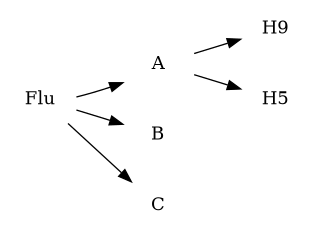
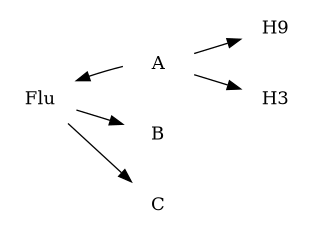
(94, 92) -> (106, 71)
(276, 99) -> (276, 99)
